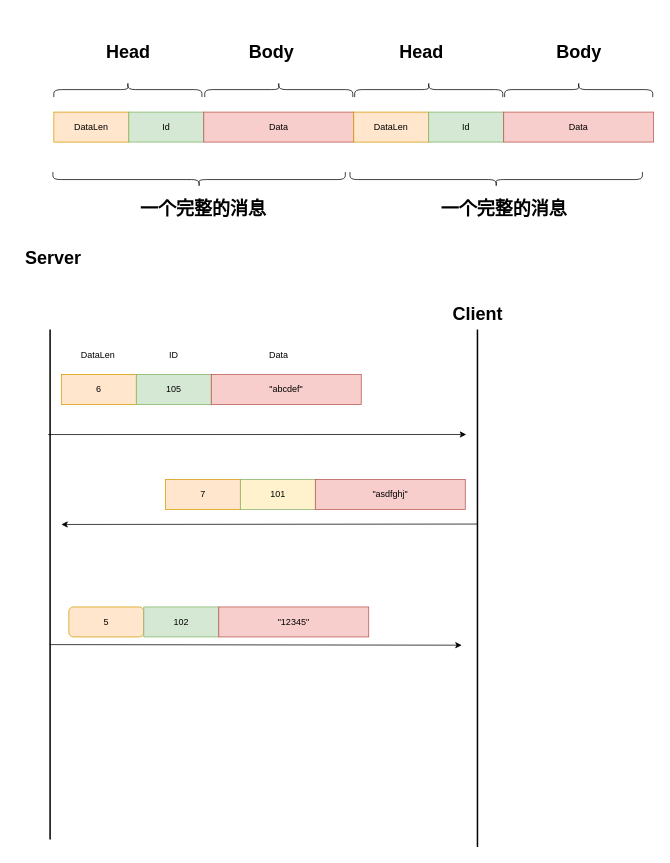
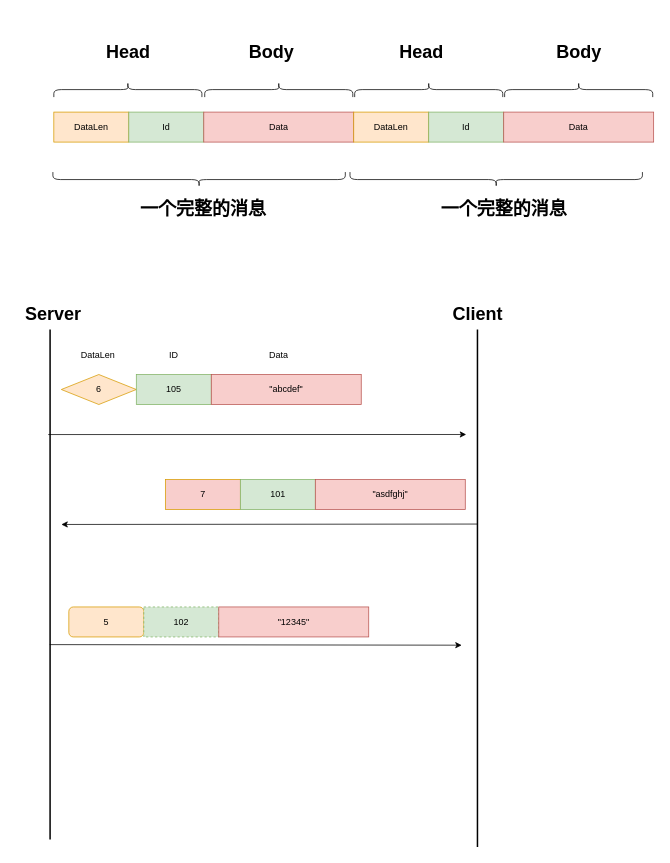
(53, 258) -> (53, 315)
(99, 390) -> (99, 390)
(203, 495) -> (203, 495)
(278, 495) -> (278, 495)
(181, 622) -> (181, 622)
